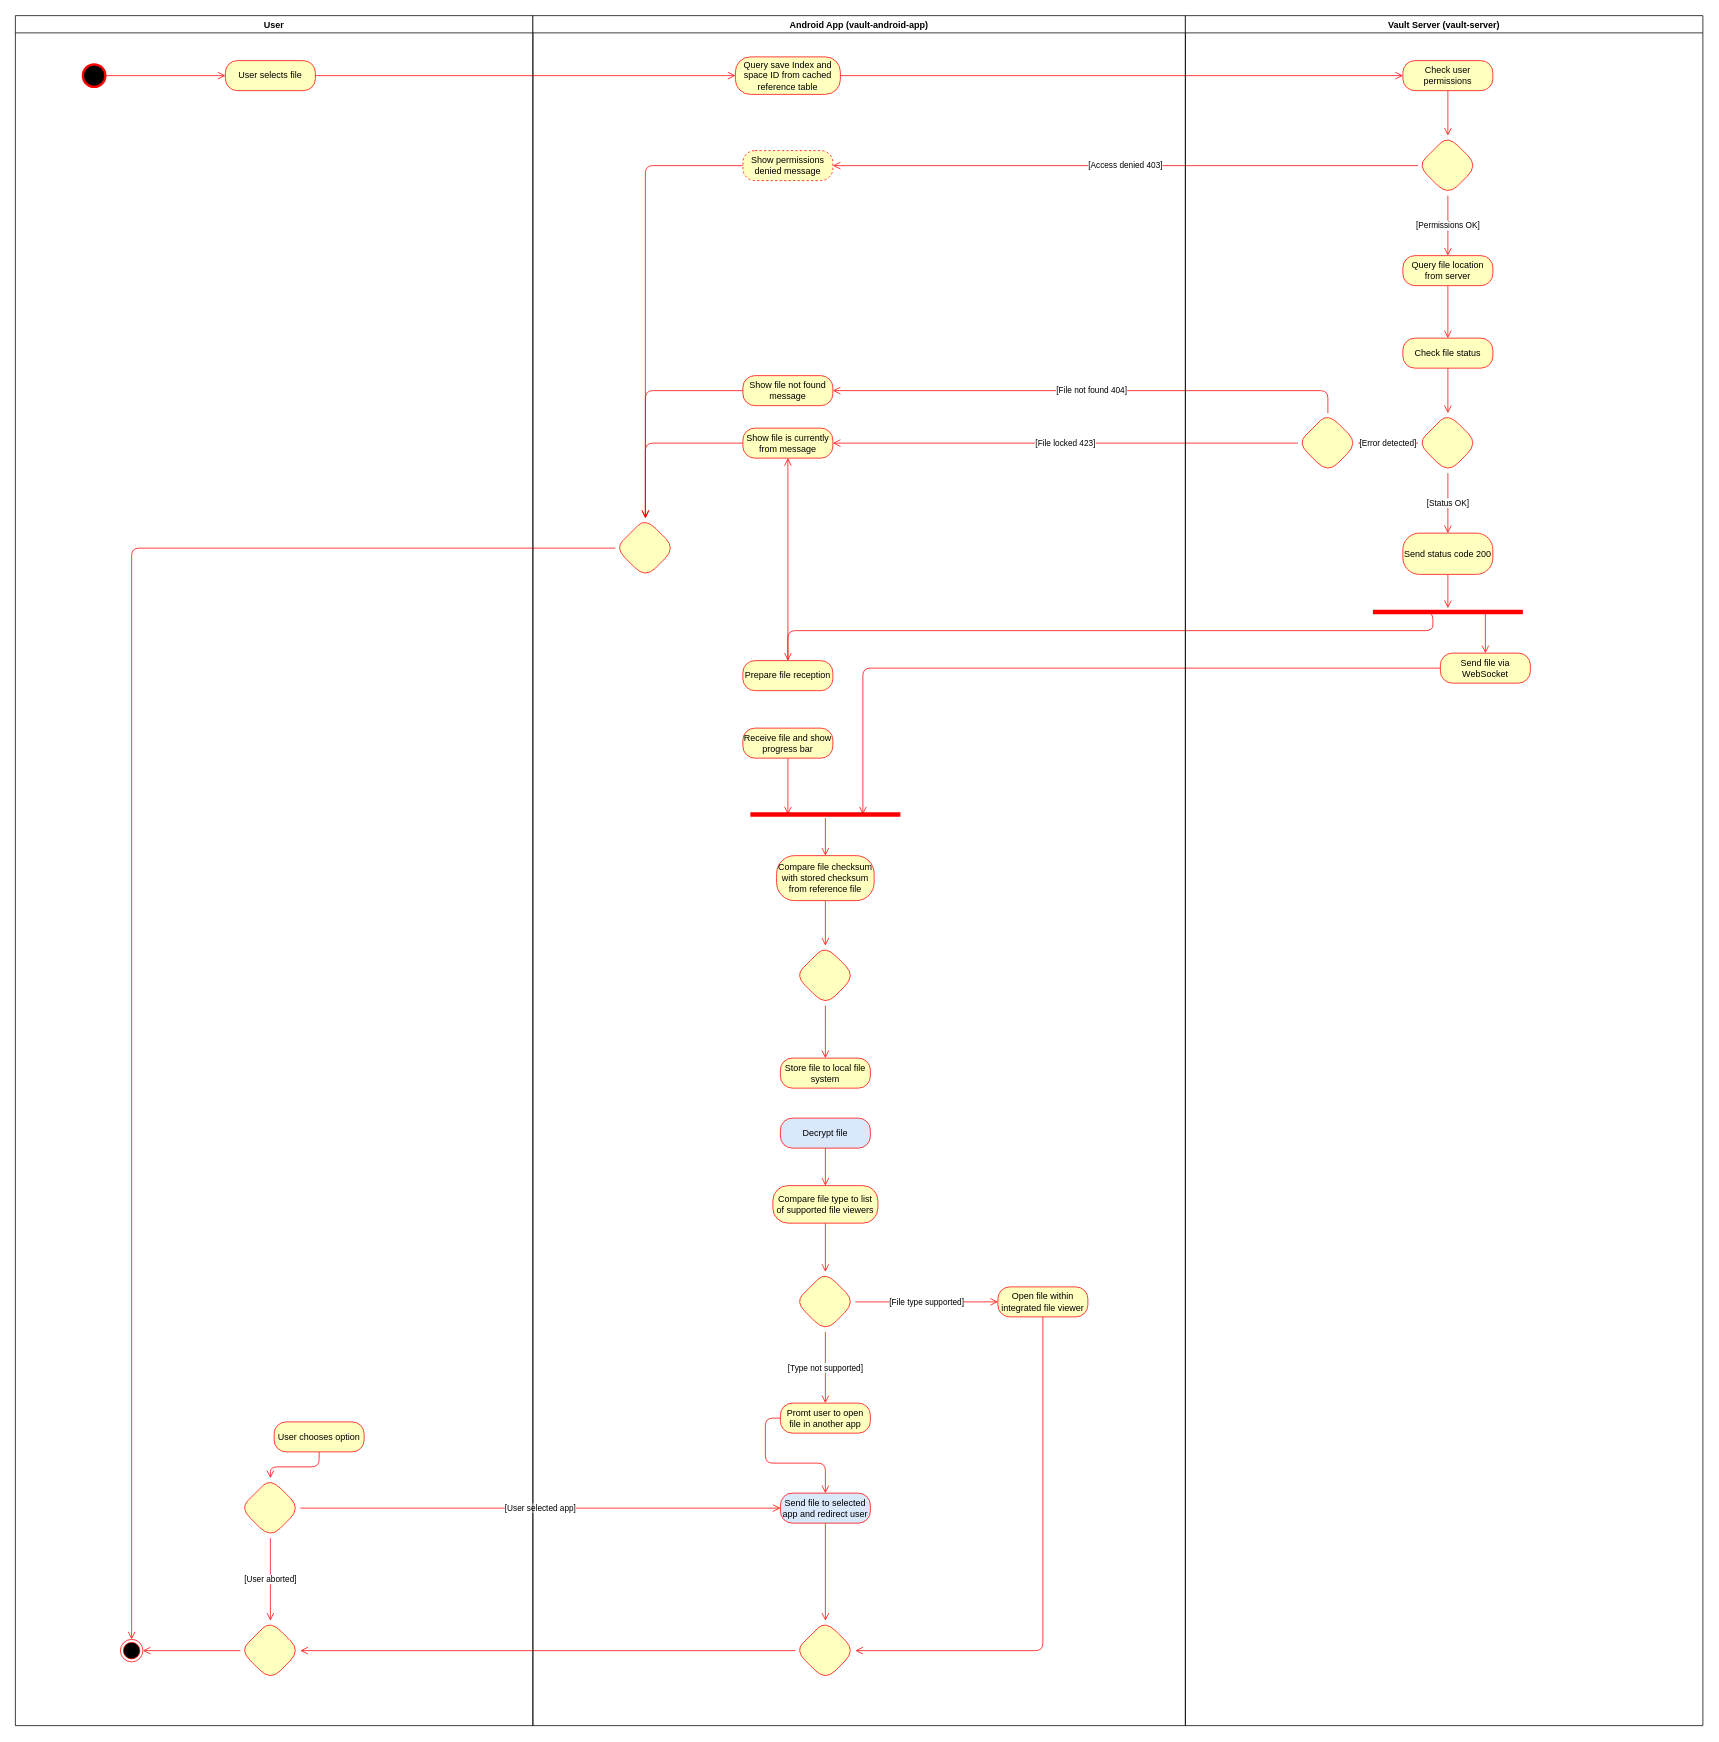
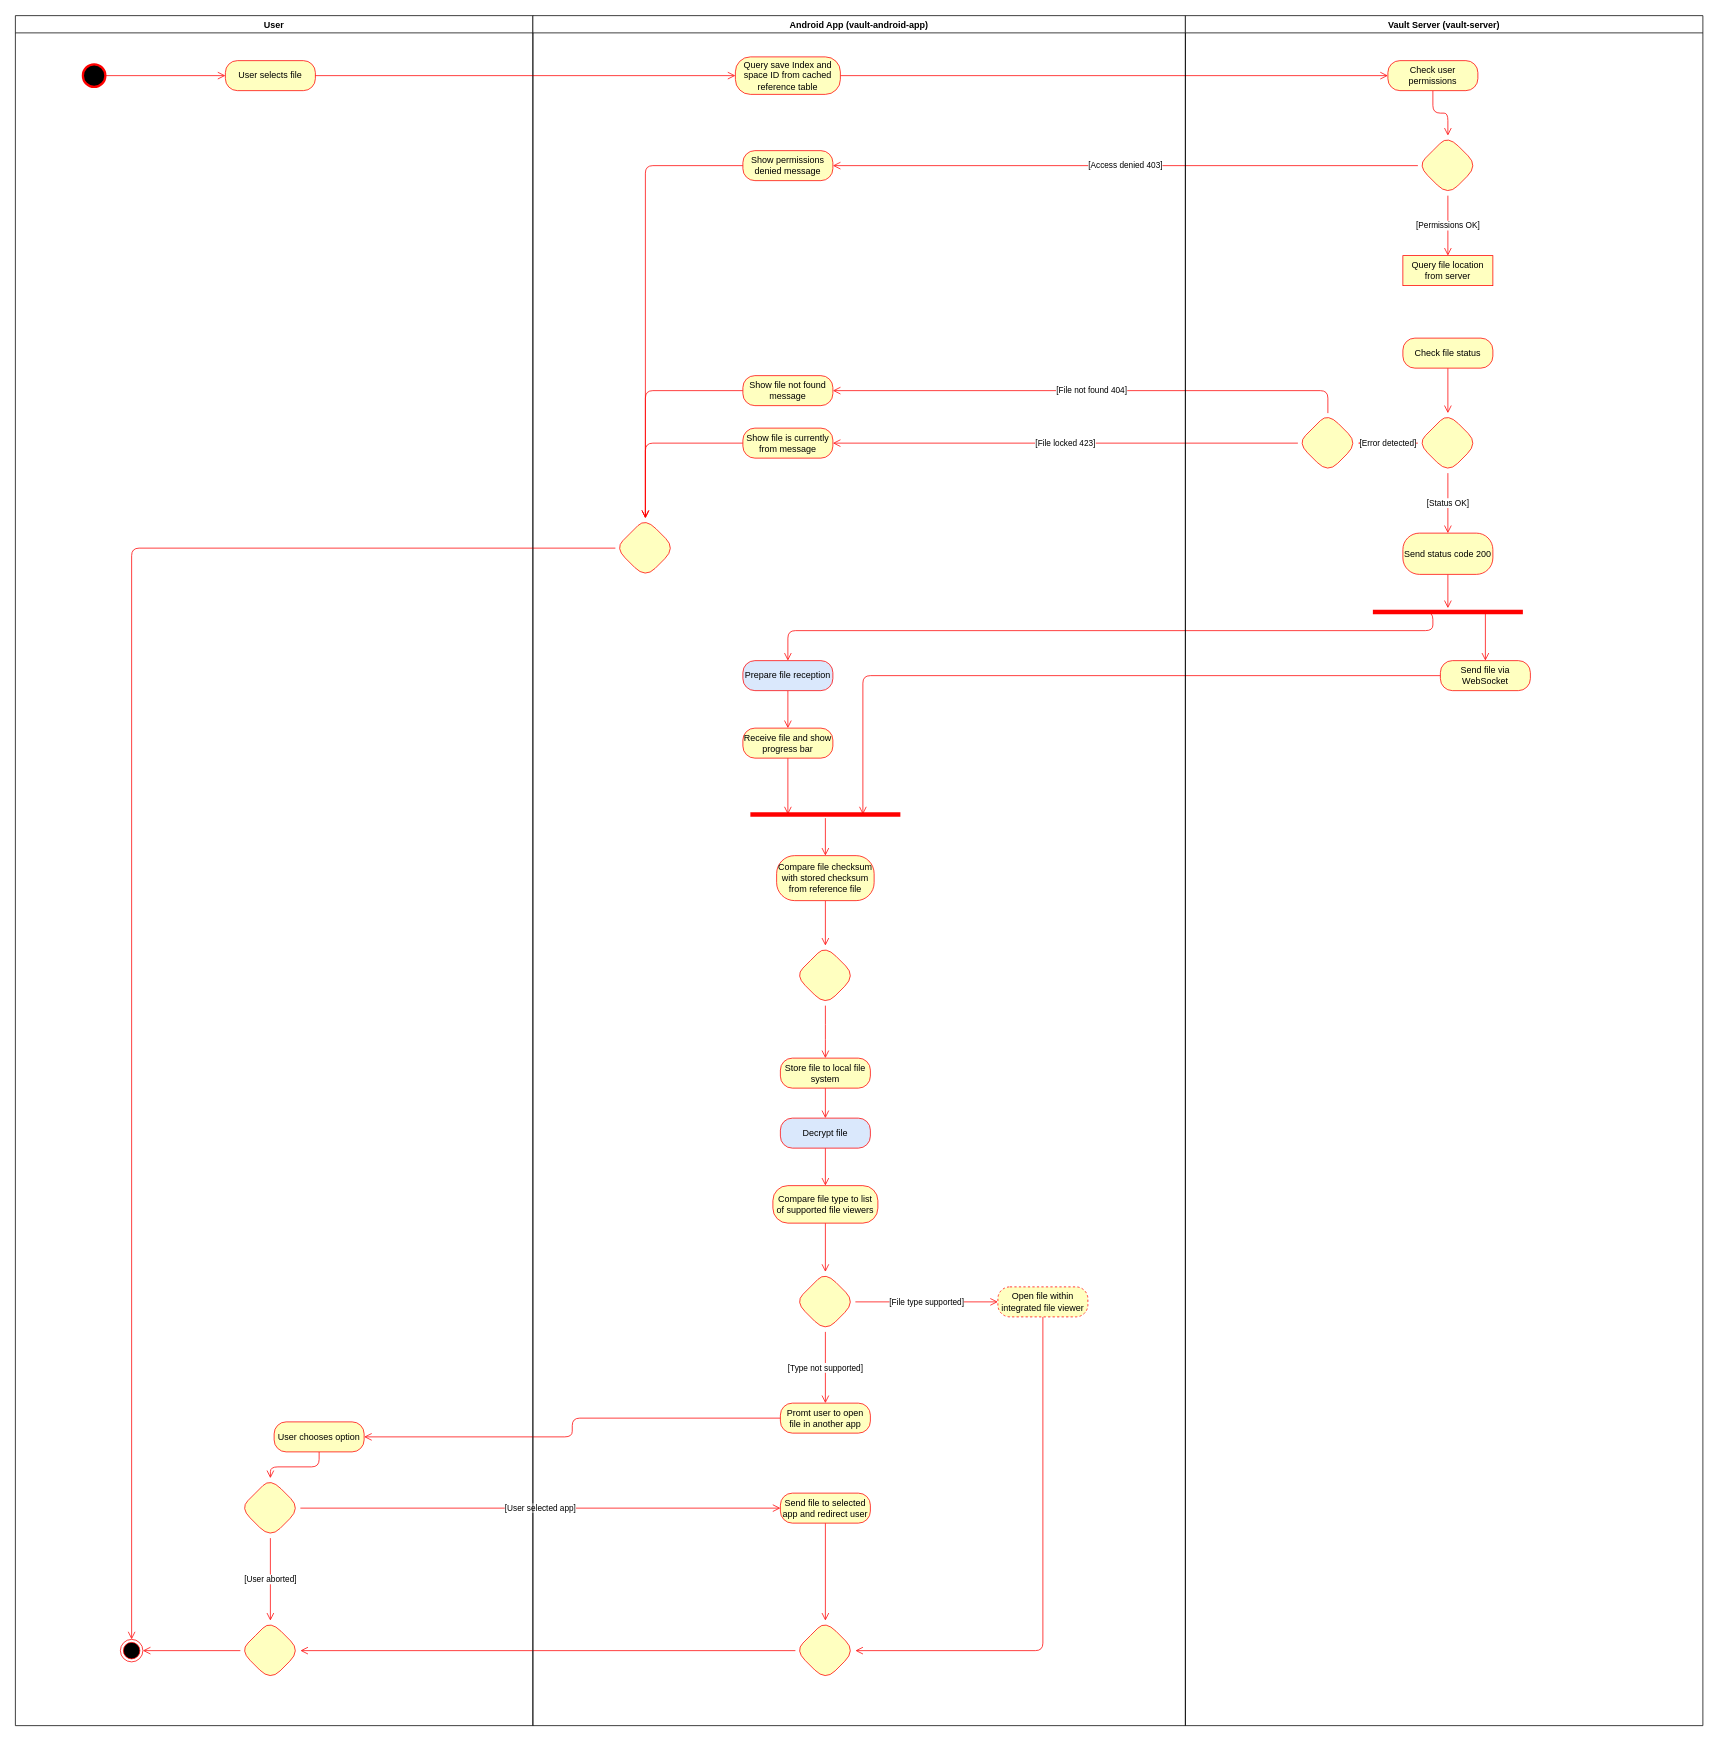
(1448, 75) -> (1433, 75)
(788, 165) -> (788, 165)
(1448, 270) -> (1448, 270)
(1448, 311) -> none
(788, 545) -> (788, 708)
(1485, 668) -> (1485, 675)
(788, 675) -> (788, 675)
none -> (825, 1102)
(1043, 1302) -> (1043, 1302)
(786, 1463) -> (572, 1432)
(825, 1508) -> (825, 1508)
